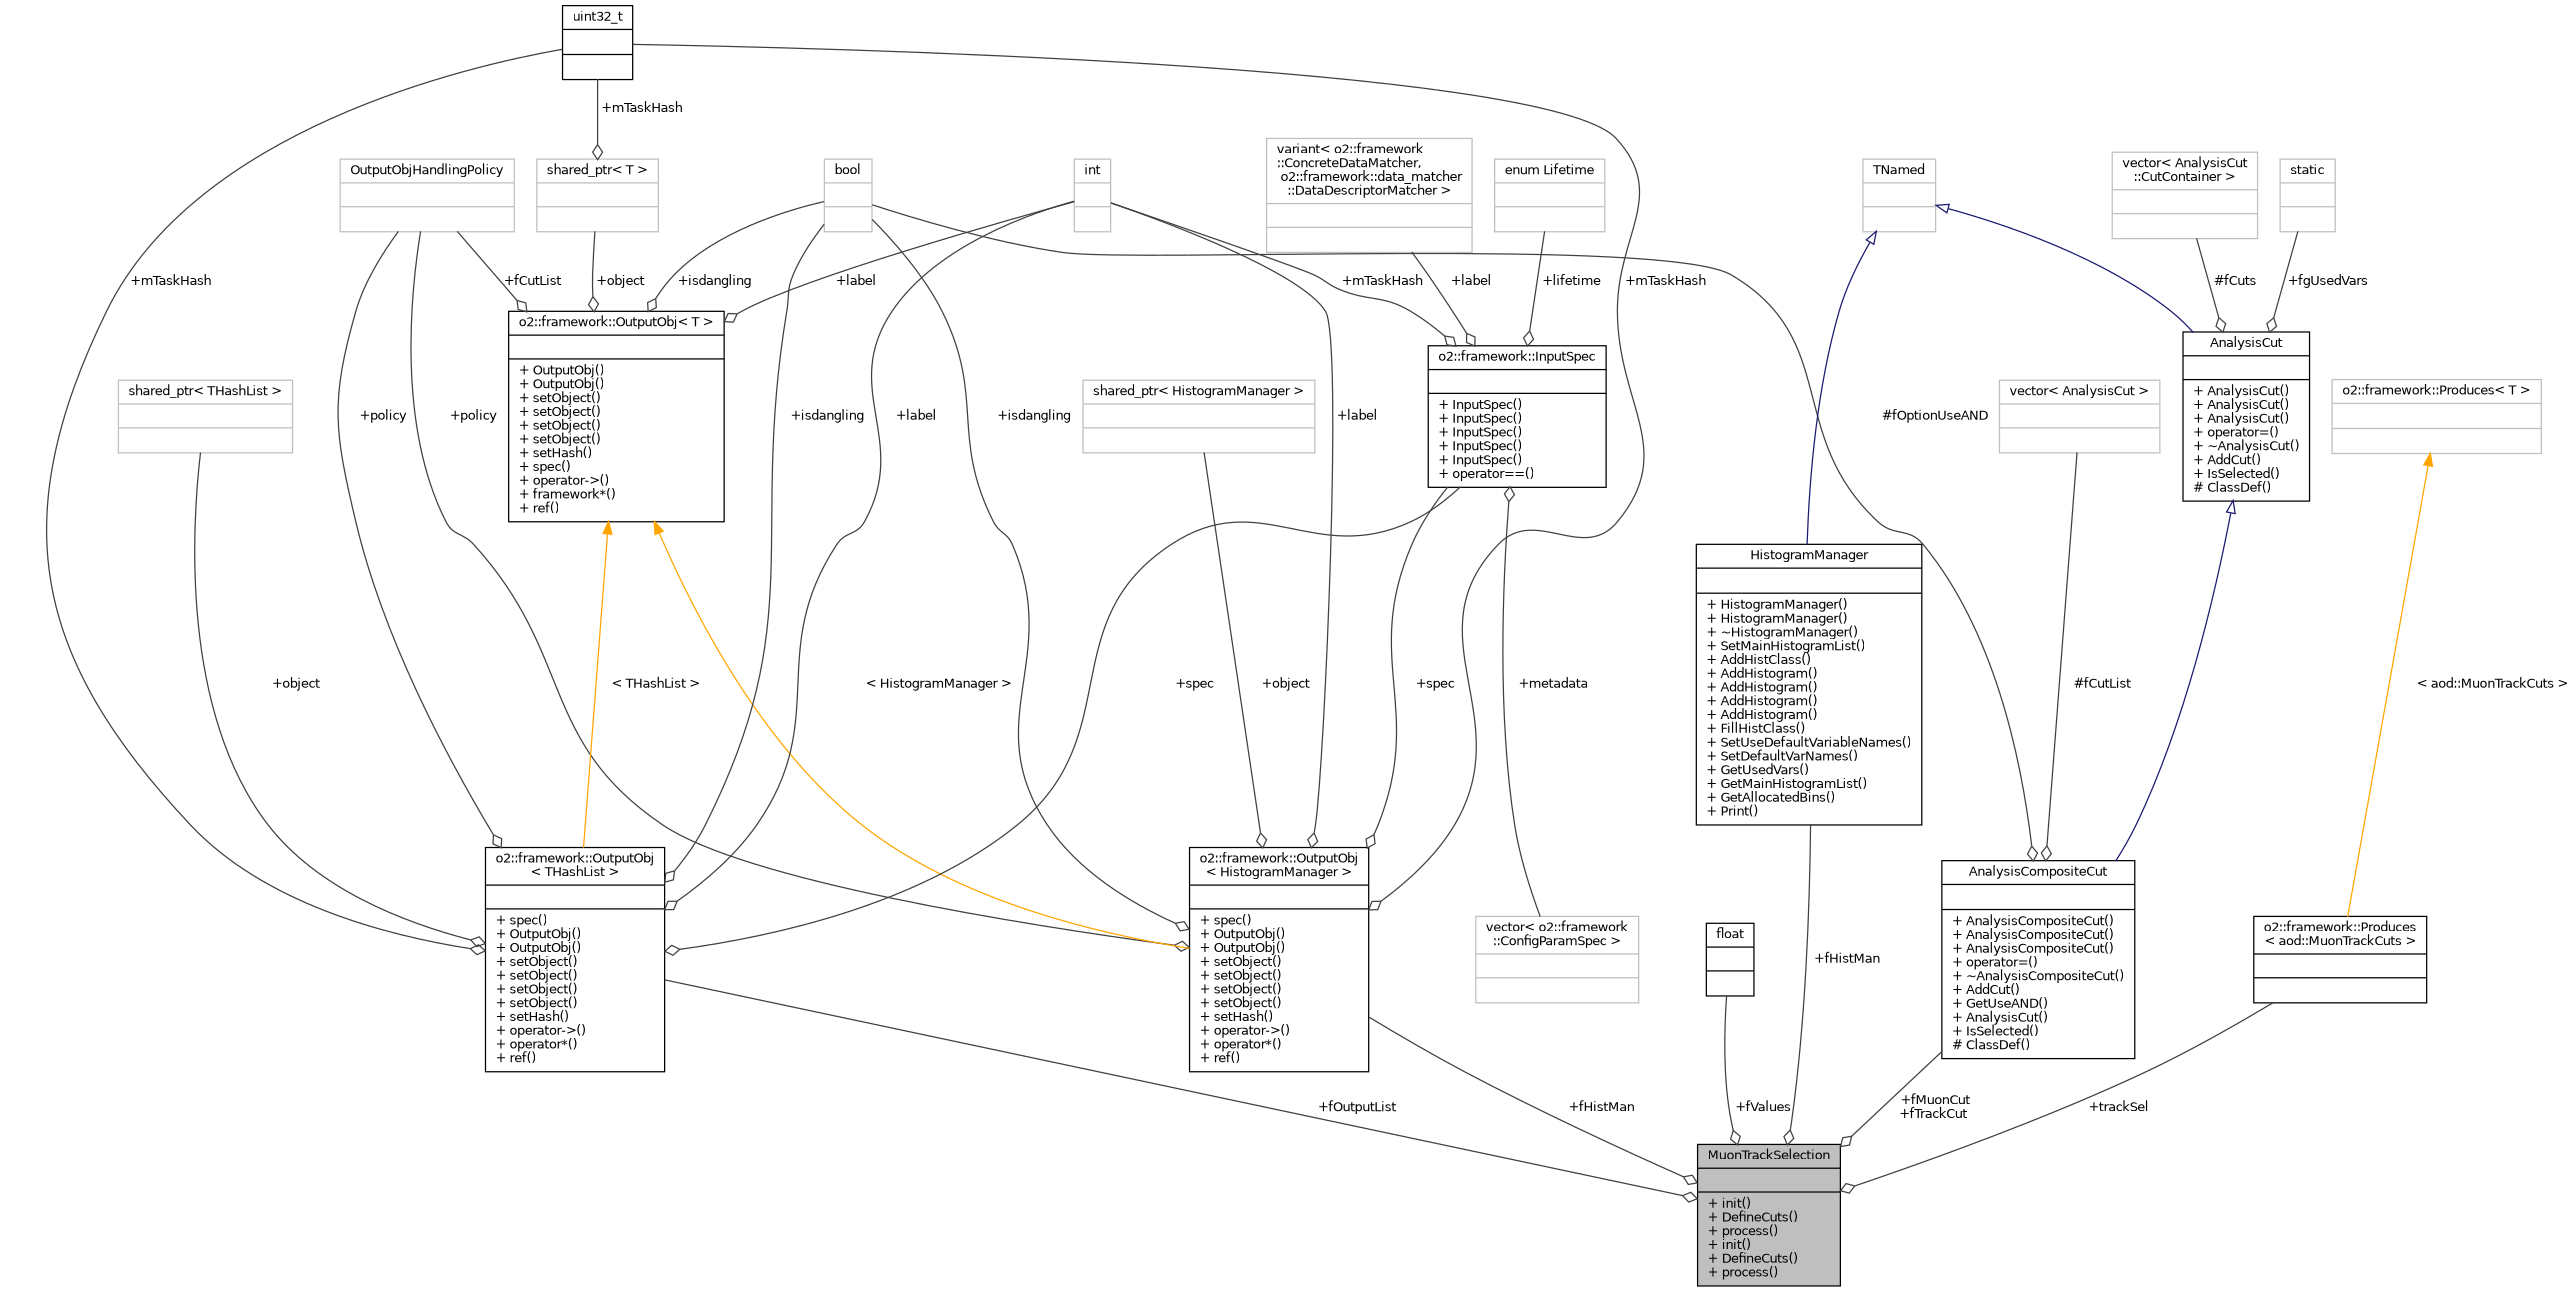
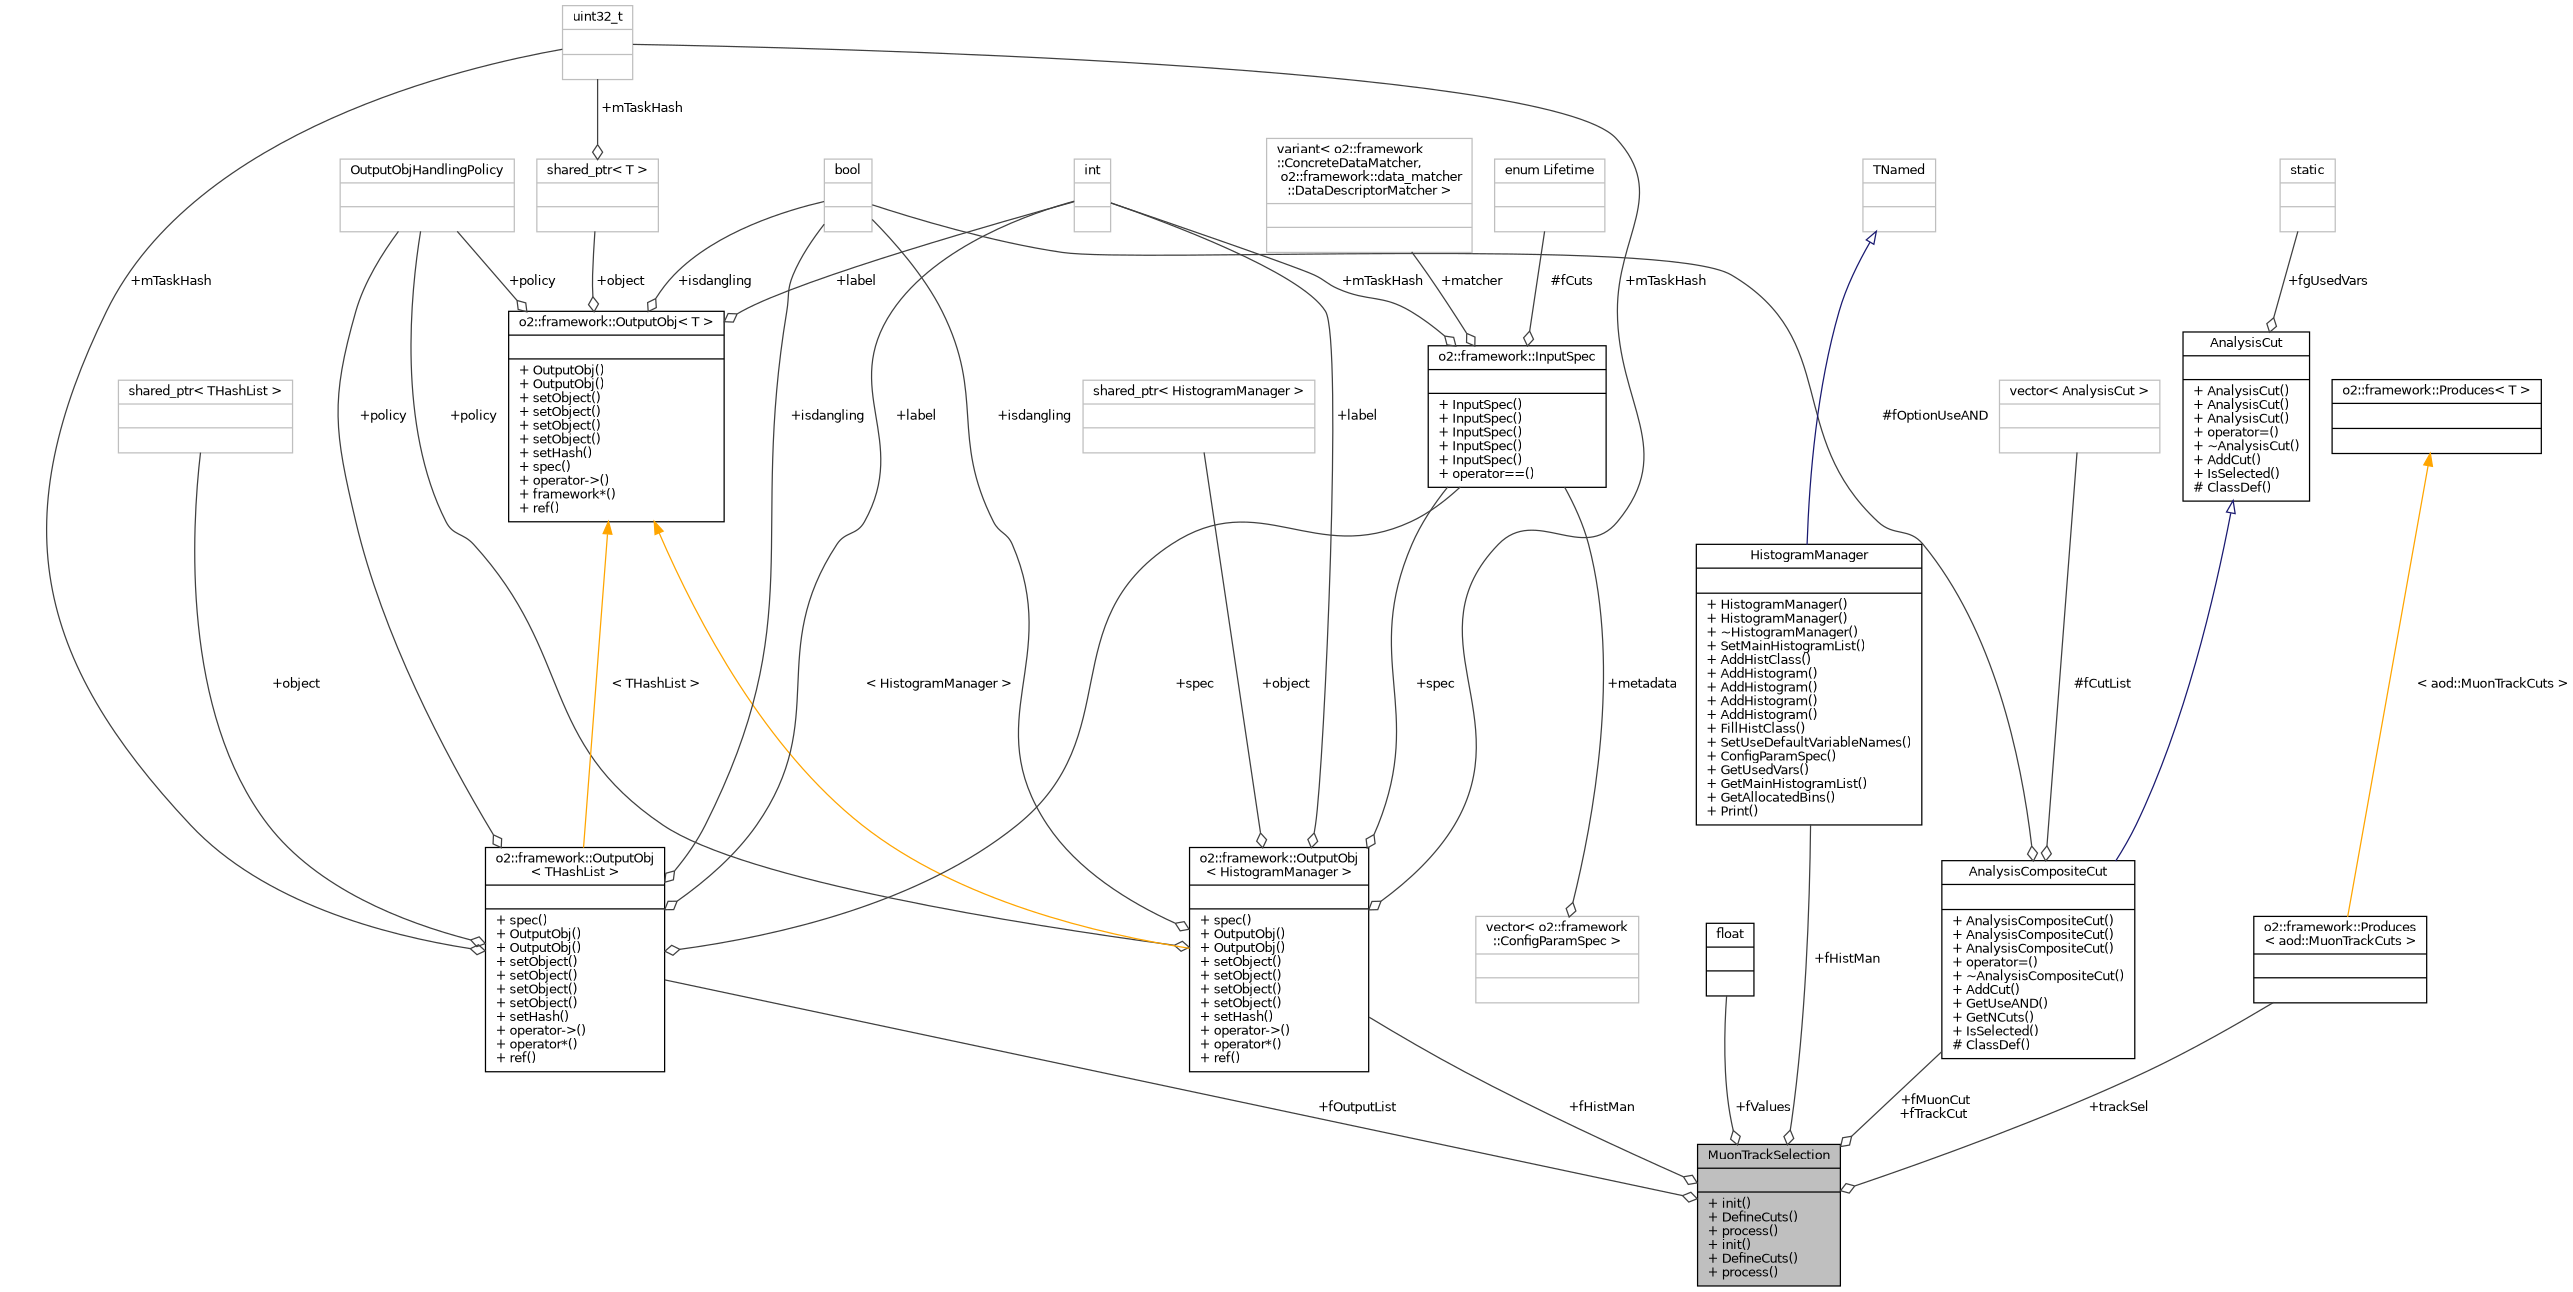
(598, 43) -> (598, 43)
(2185, 195) -> none
(2079, 256) -> none
(531, 282) -> (531, 282)
(1470, 282) -> (1470, 282)
(1570, 282) -> (1570, 282)
(2437, 417) -> (2437, 417)
(1504, 711) -> (1603, 693)
(1782, 757) -> (1771, 757)
(2000, 1018) -> (1993, 1018)
